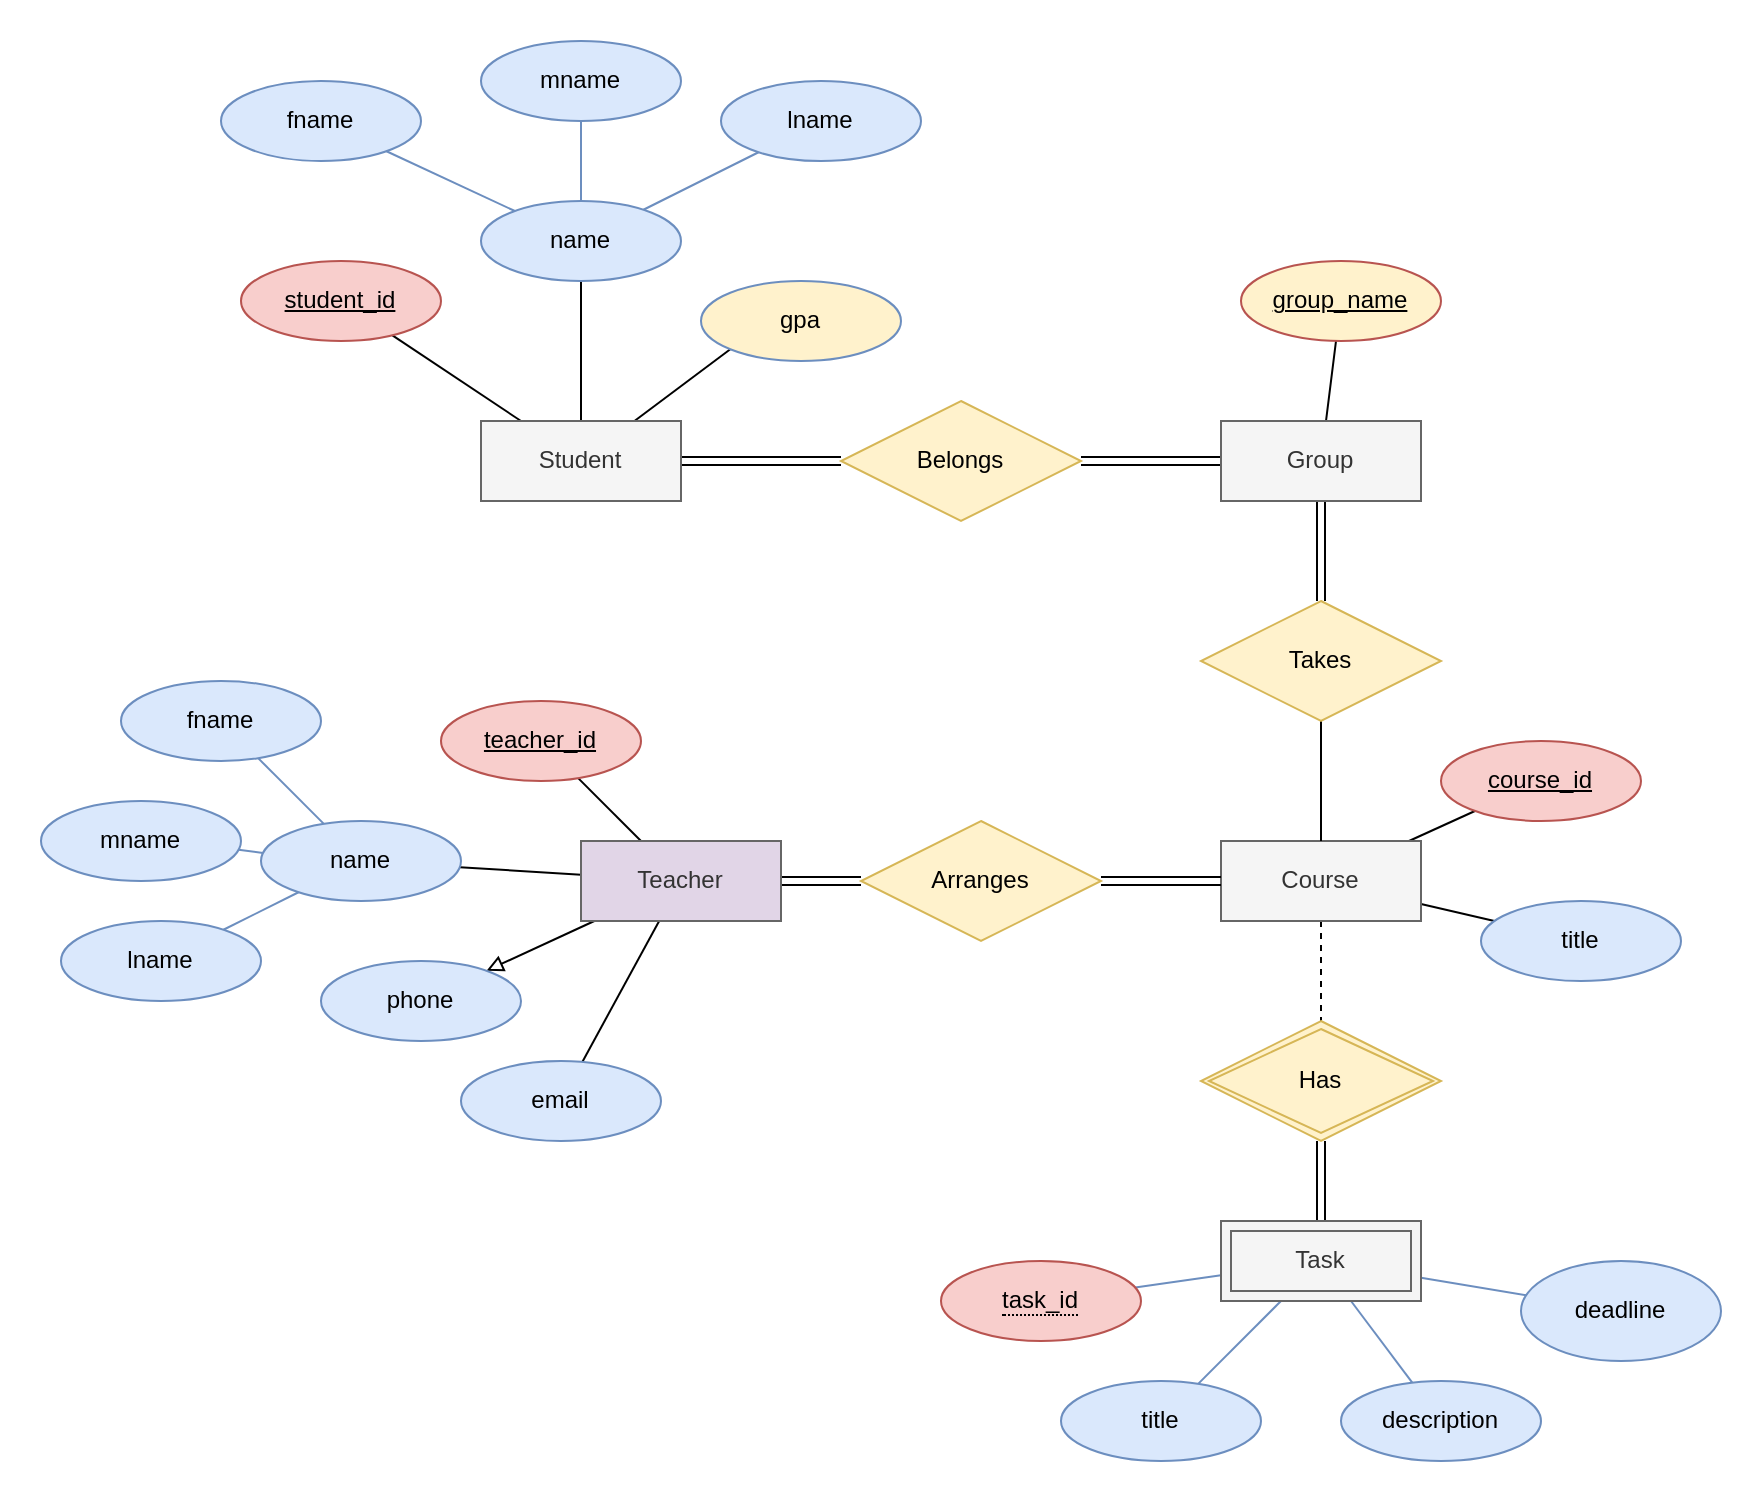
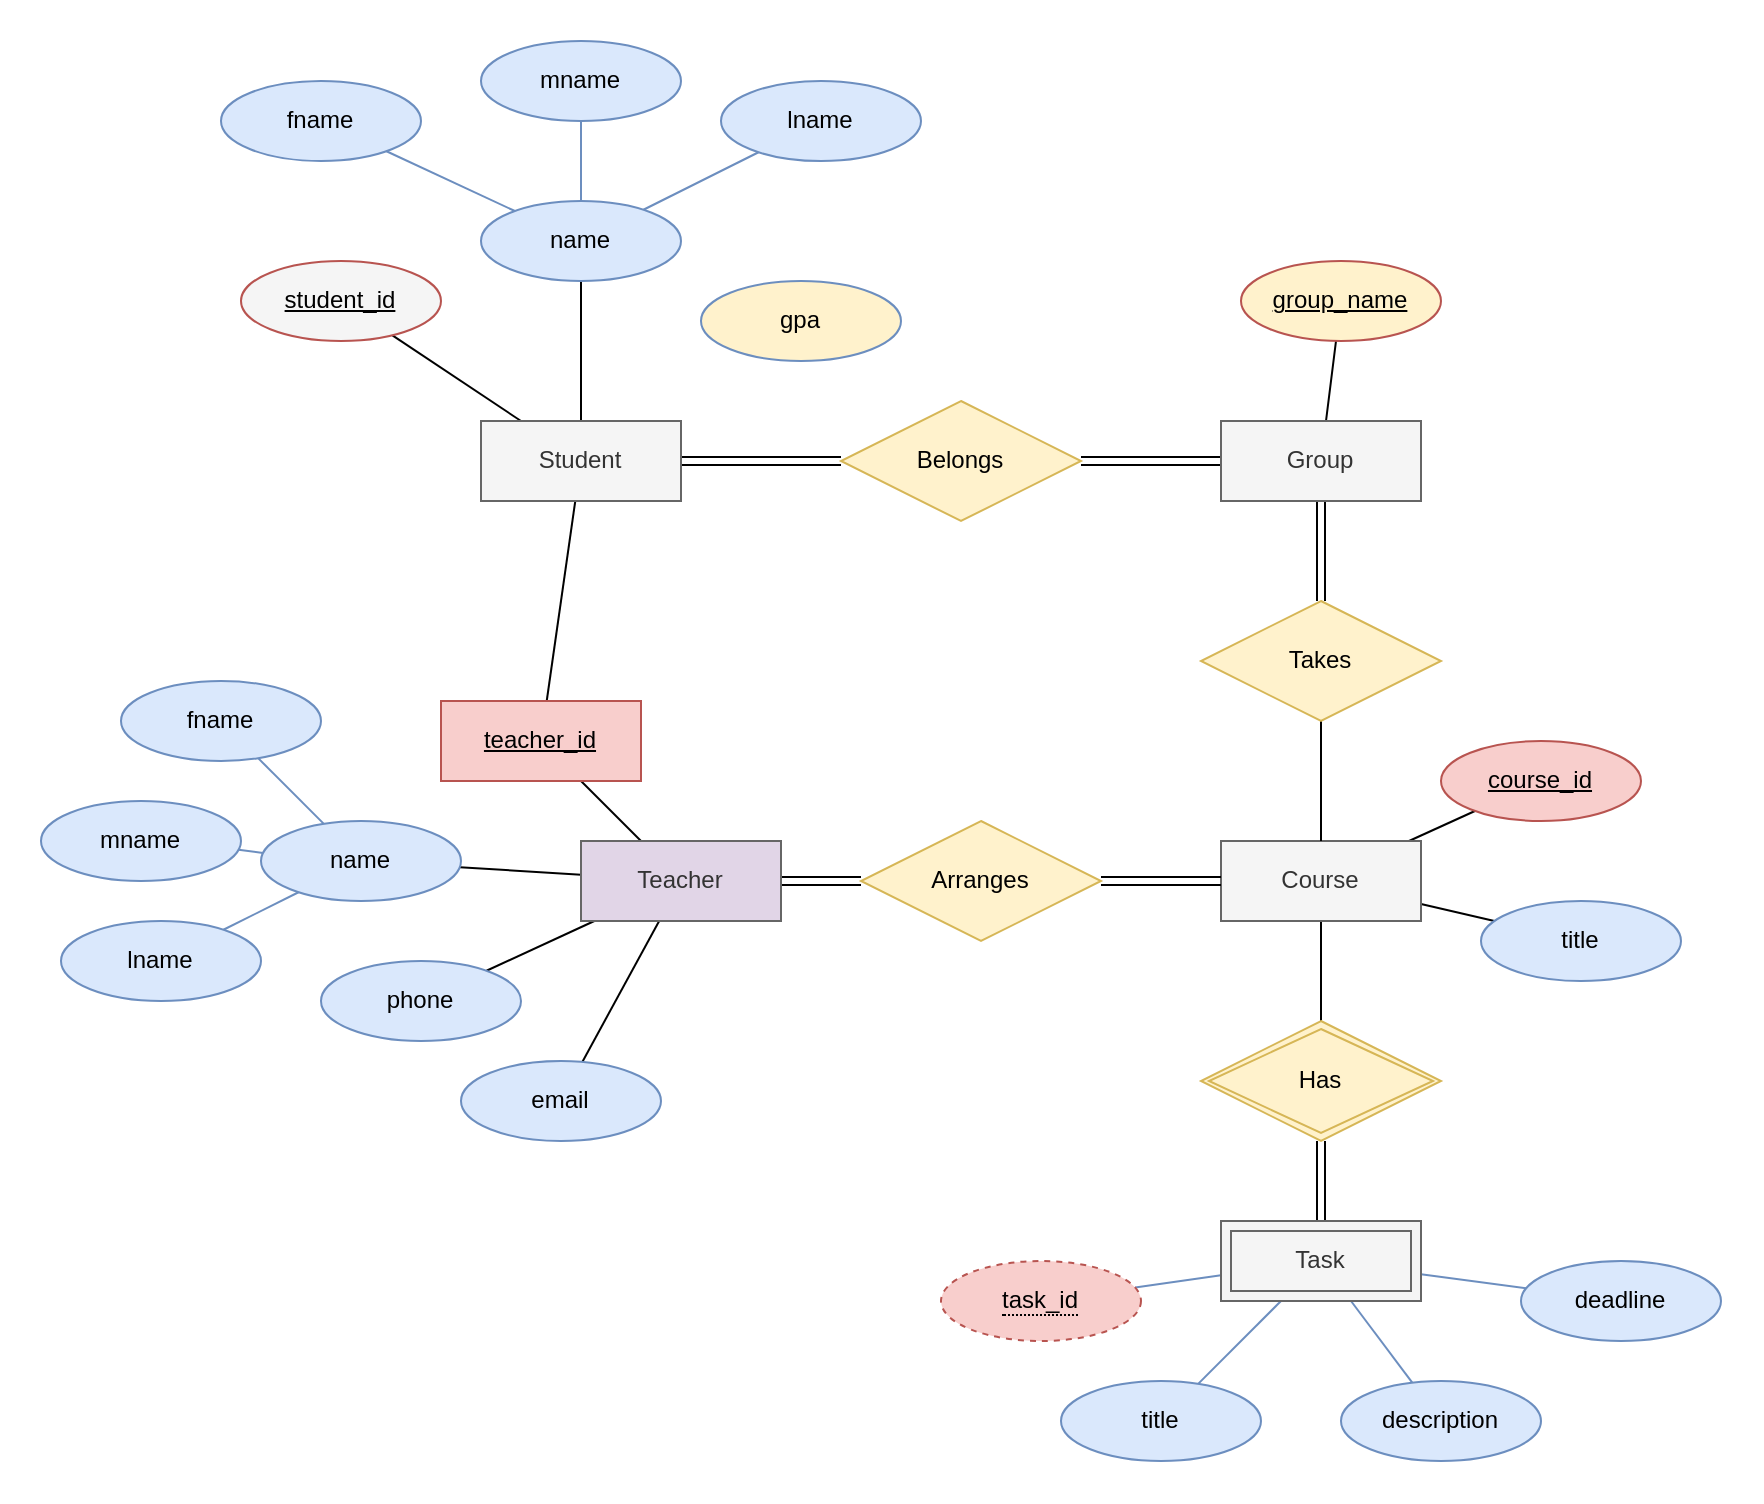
(341, 301) -> (341, 301)
(682, 385) -> (561, 601)
(541, 741) -> (541, 741)
(503, 963) -> (497, 966)
(1321, 970) -> (1321, 970)
(1041, 1301) -> (1041, 1301)
(1621, 1311) -> (1621, 1301)
